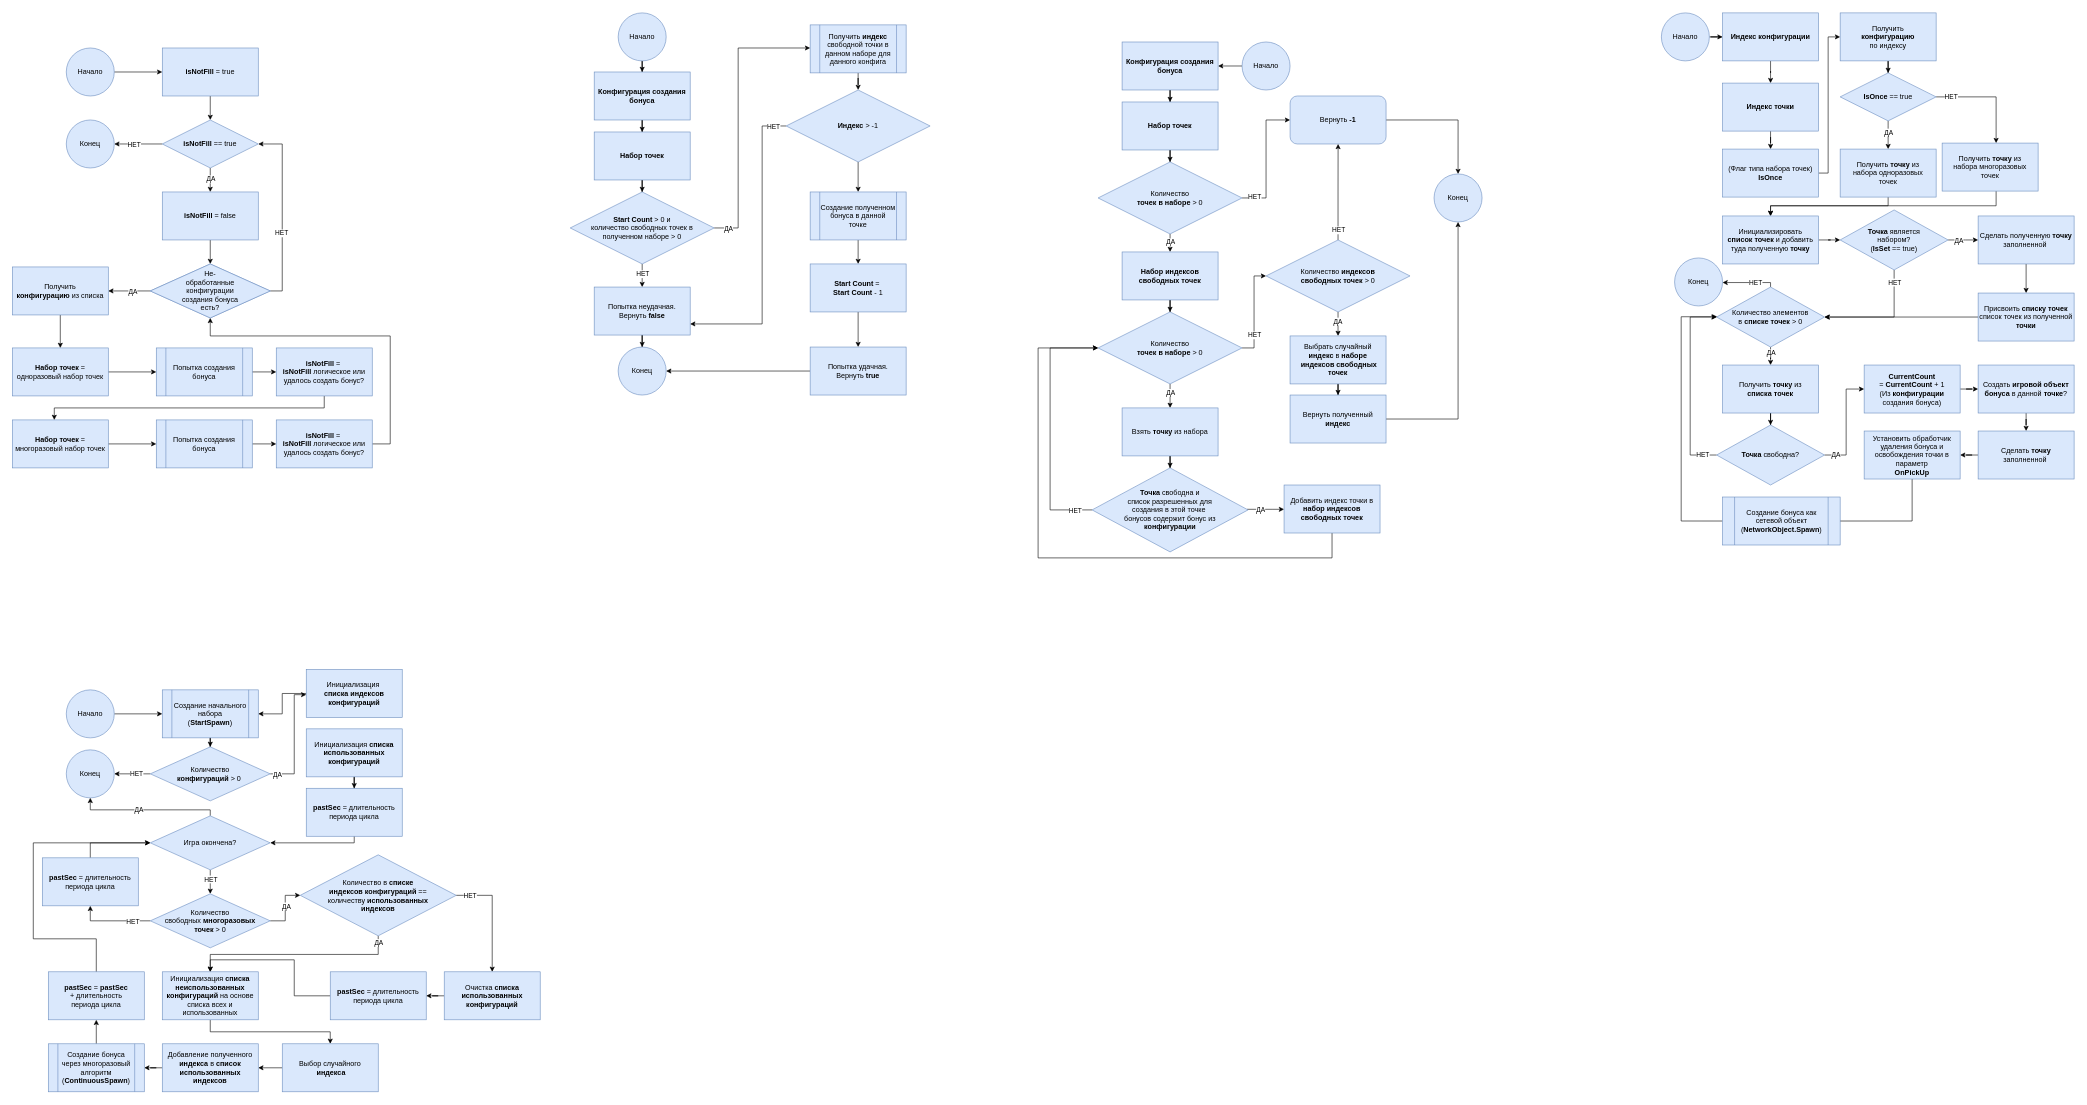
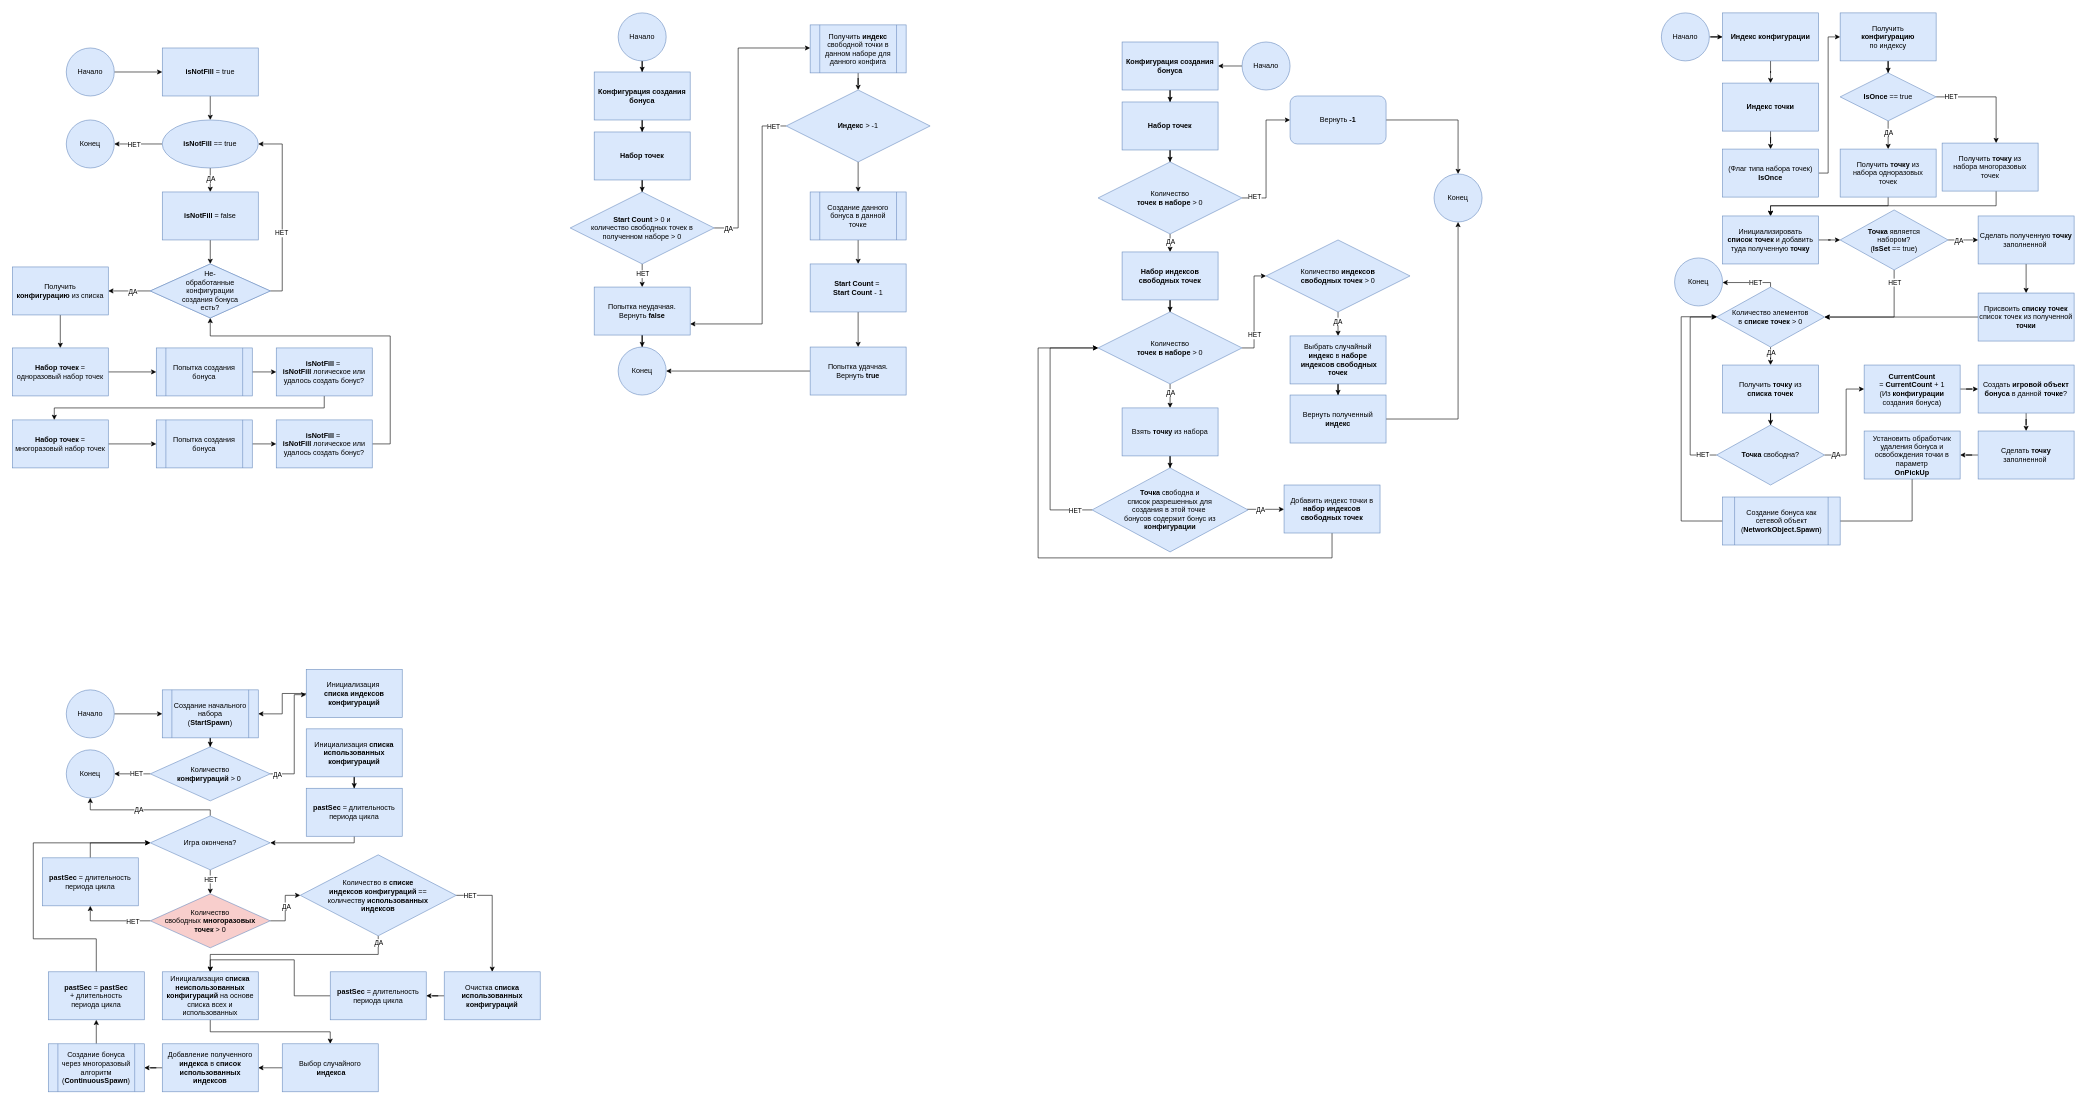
(210, 144) -> (210, 144)
(858, 216) -> (858, 216)
(1338, 229) -> none
(210, 921) -> (210, 921)
